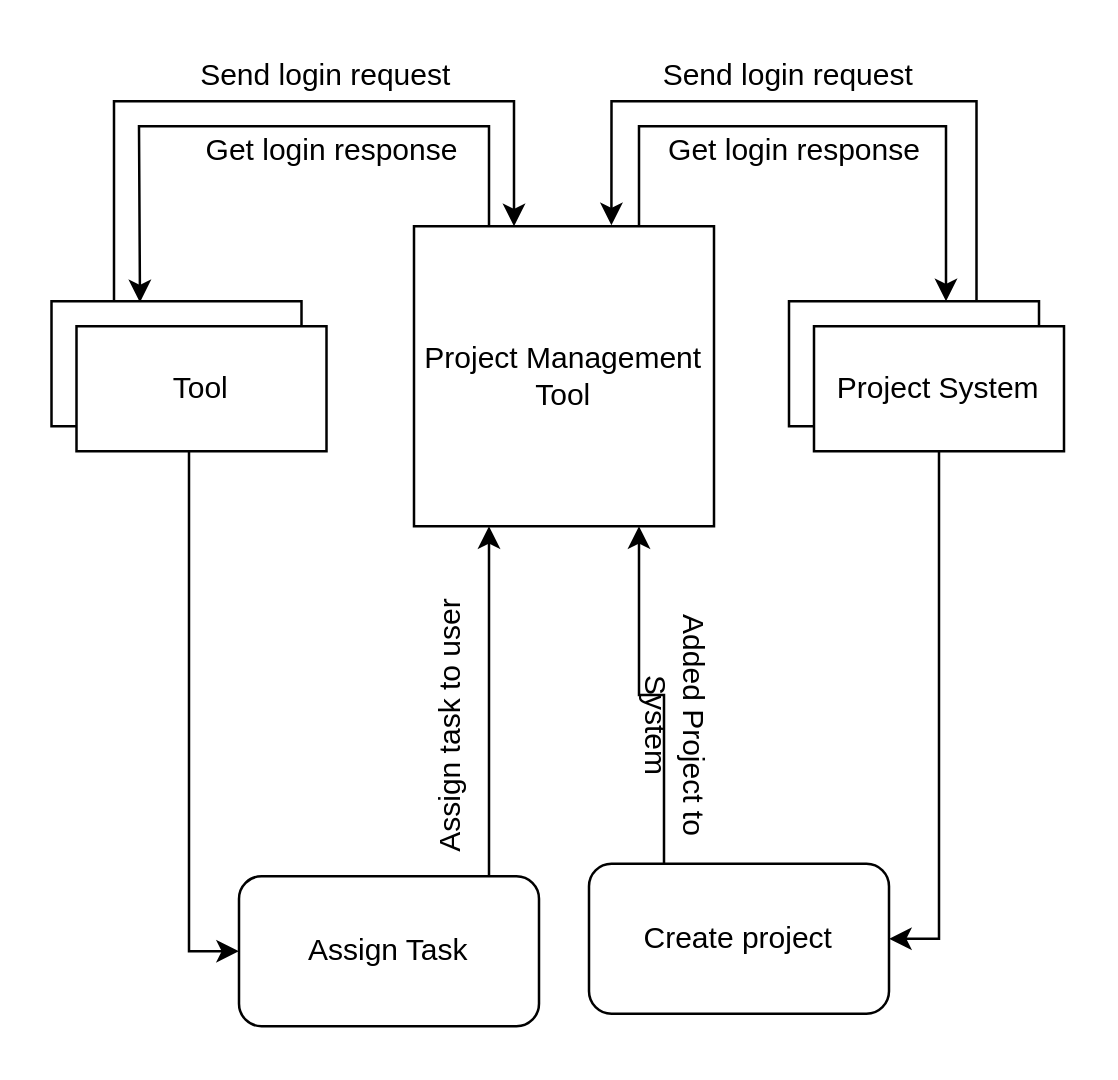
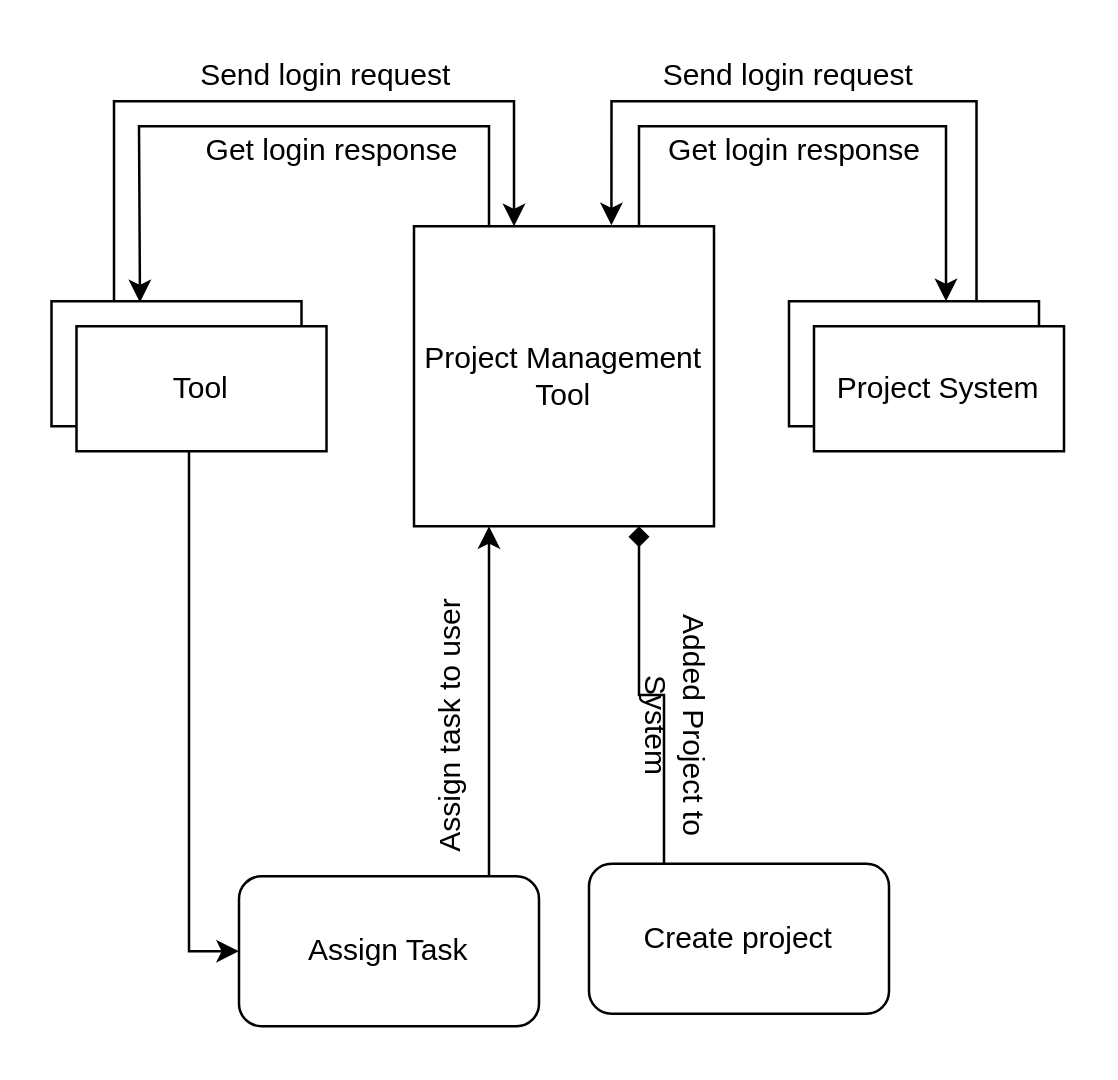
(639, 545) -> (639, 547)
(939, 712) -> none
